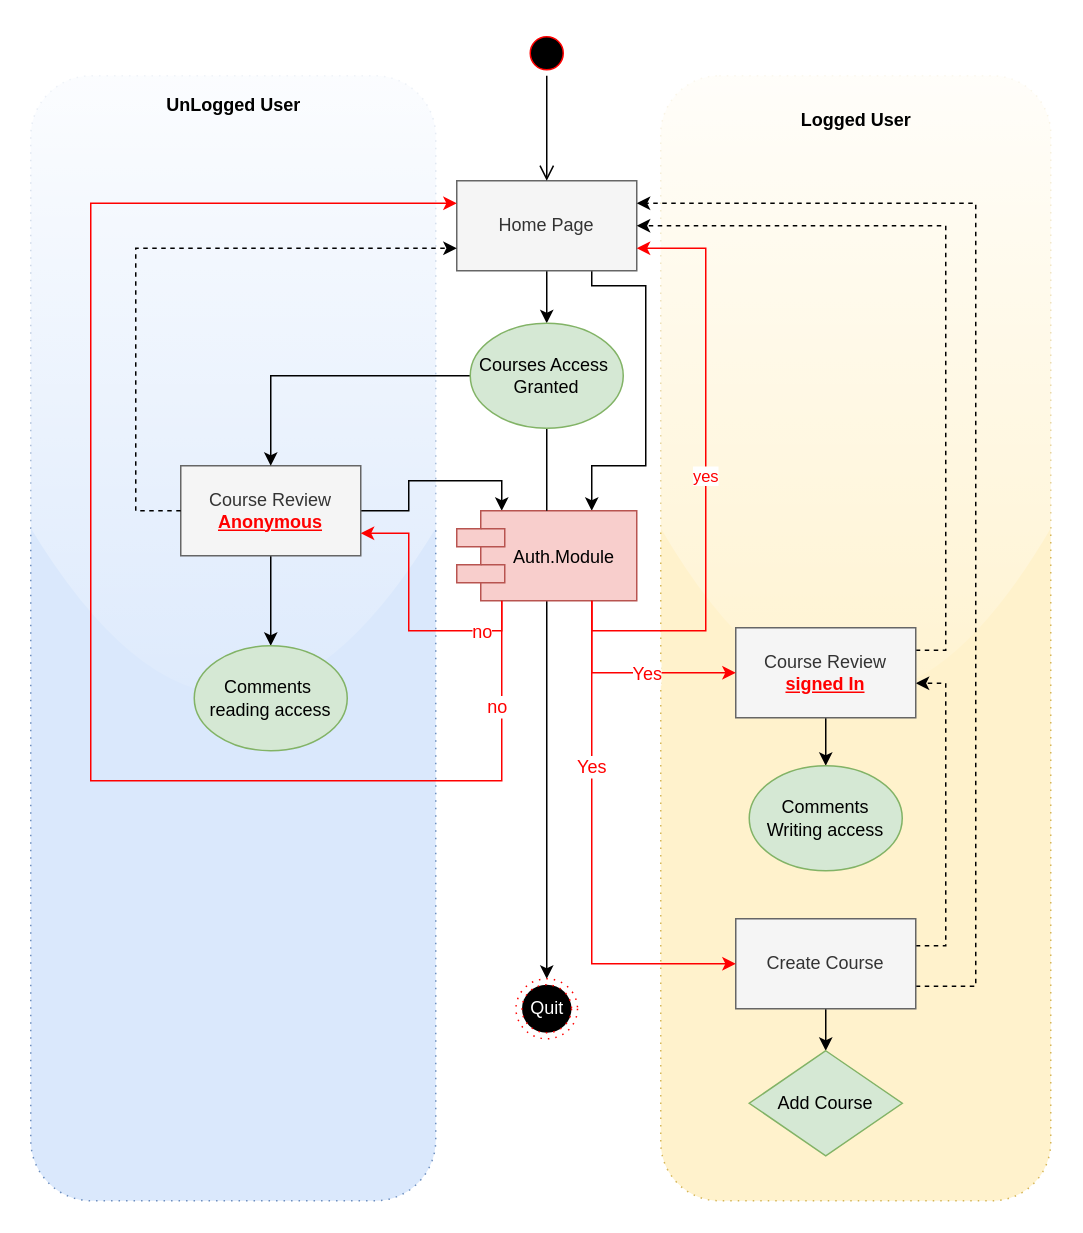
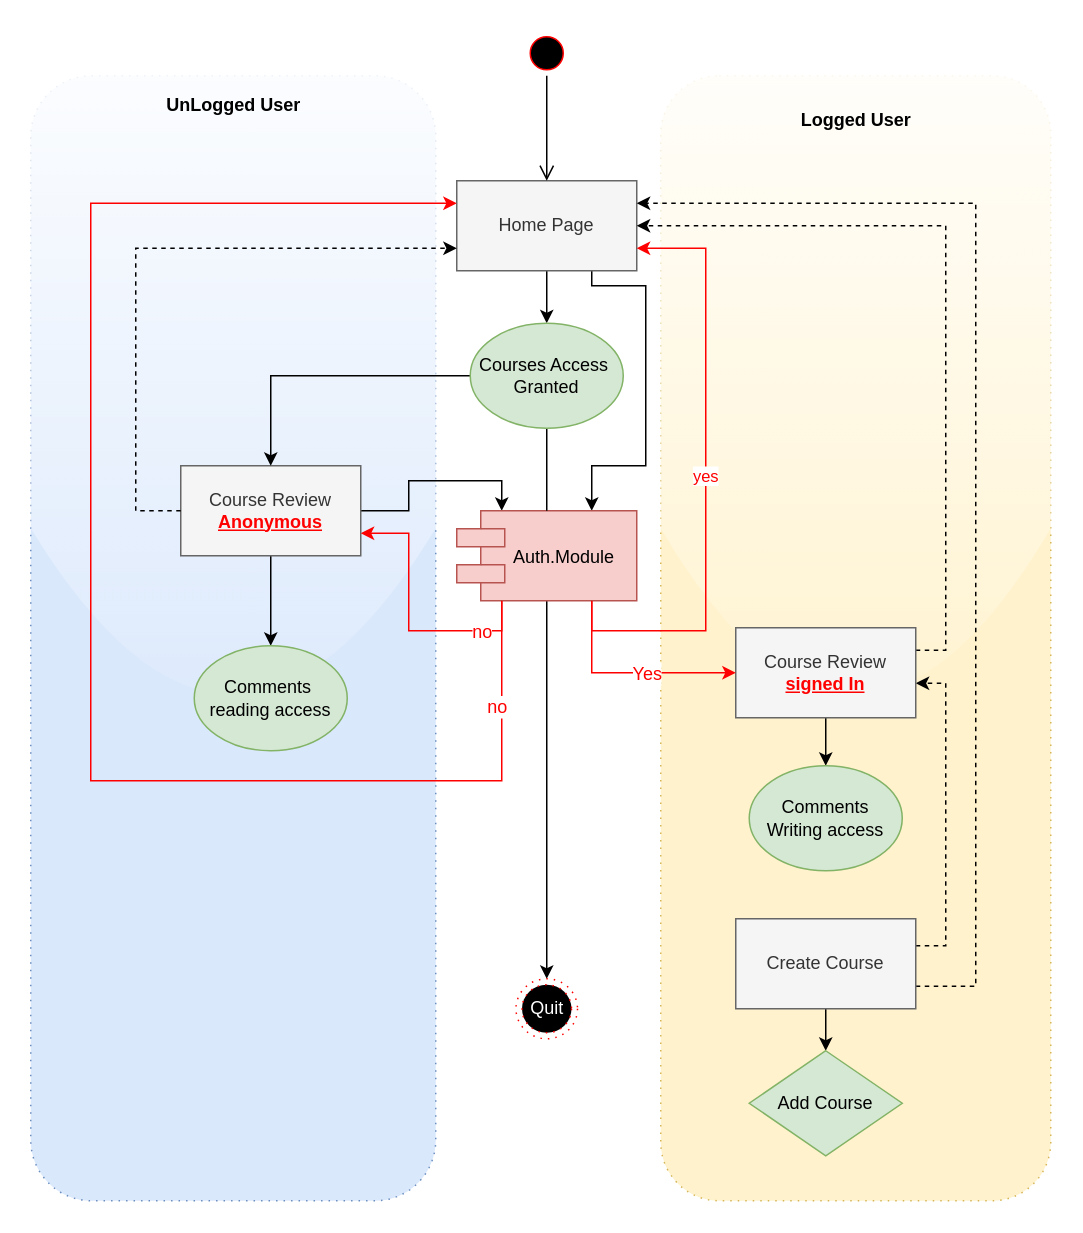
(592, 886) -> none
